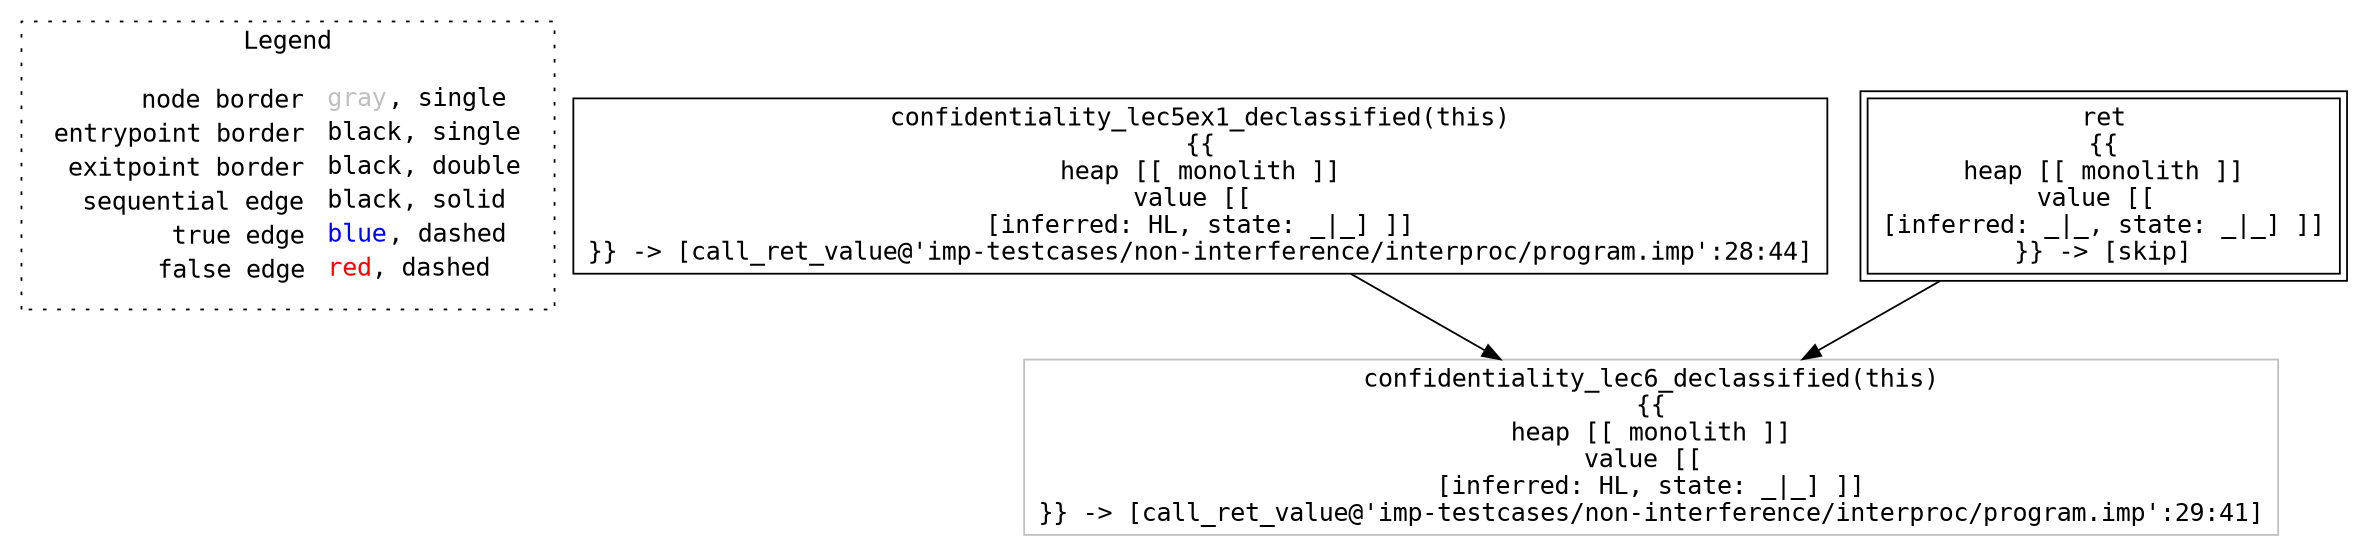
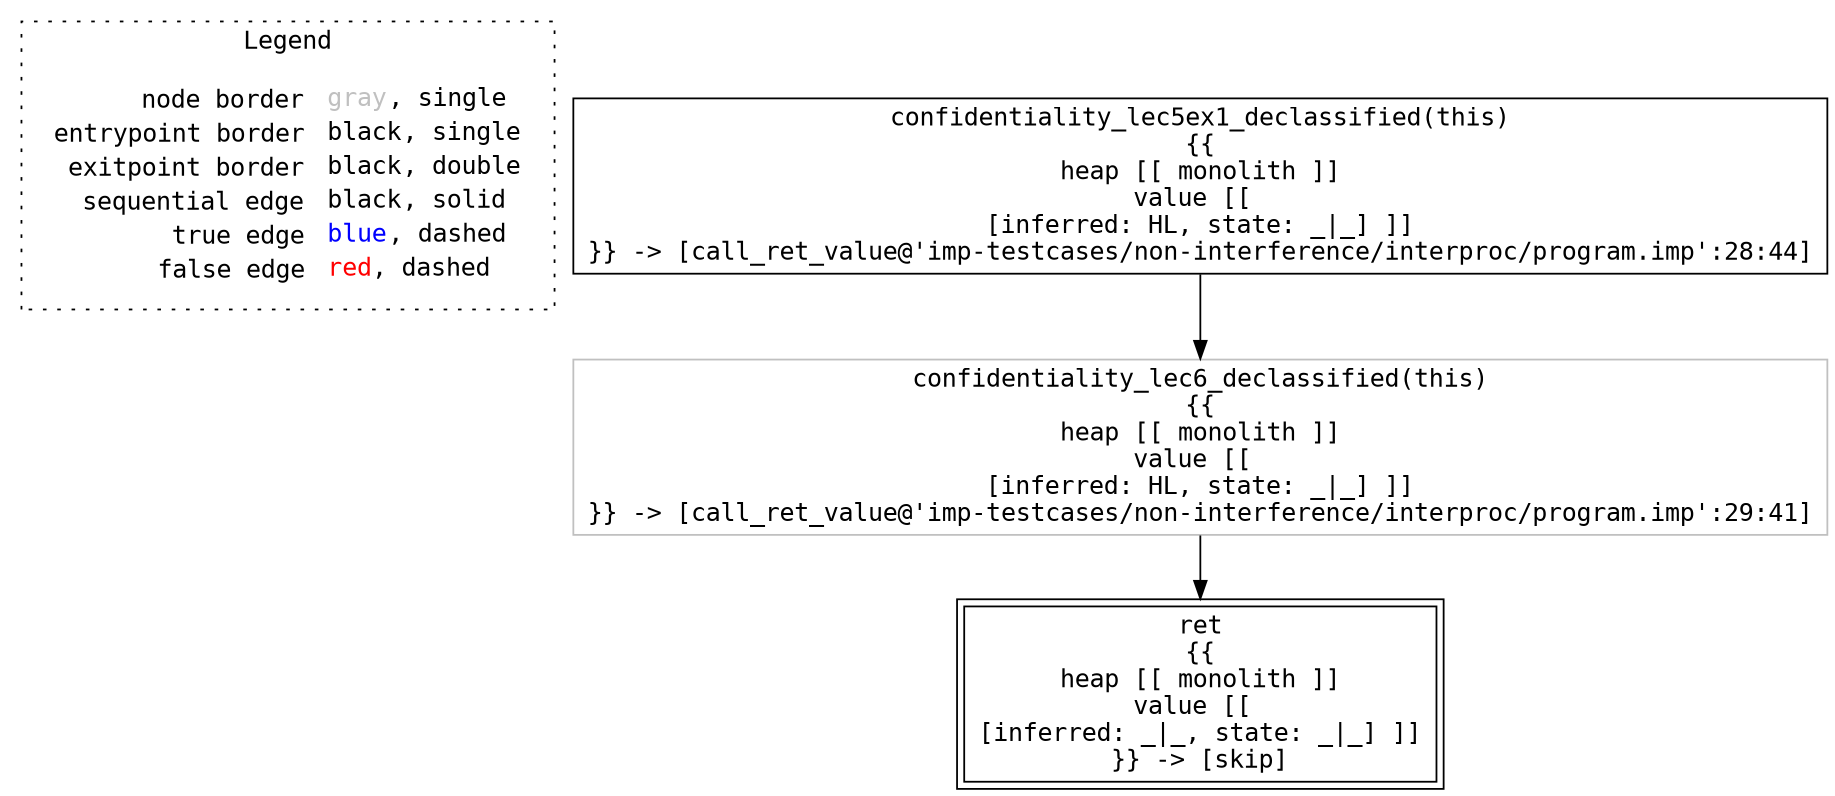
(1879, 316) -> (1200, 558)
